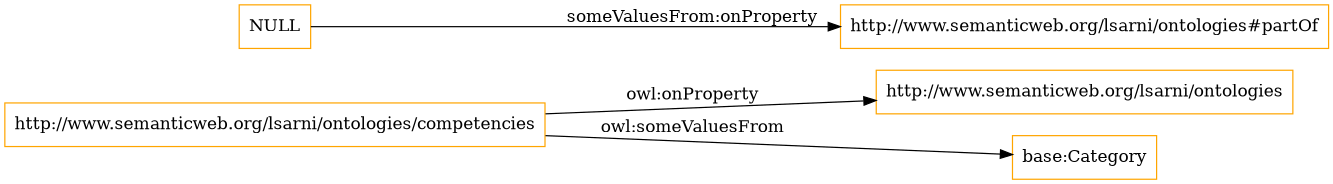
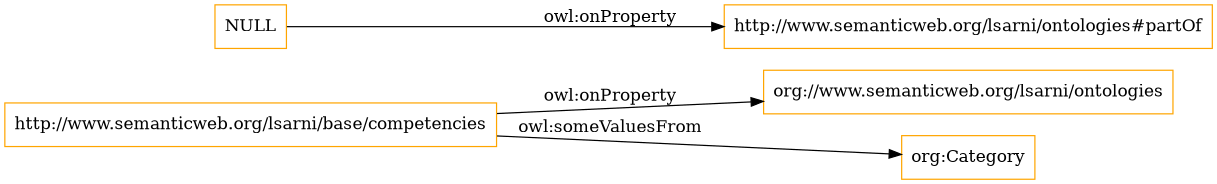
(693, 18) -> (610, 18)
(1085, 92) -> (968, 92)
(275, 125) -> (251, 125)
(1085, 157) -> (968, 157)
